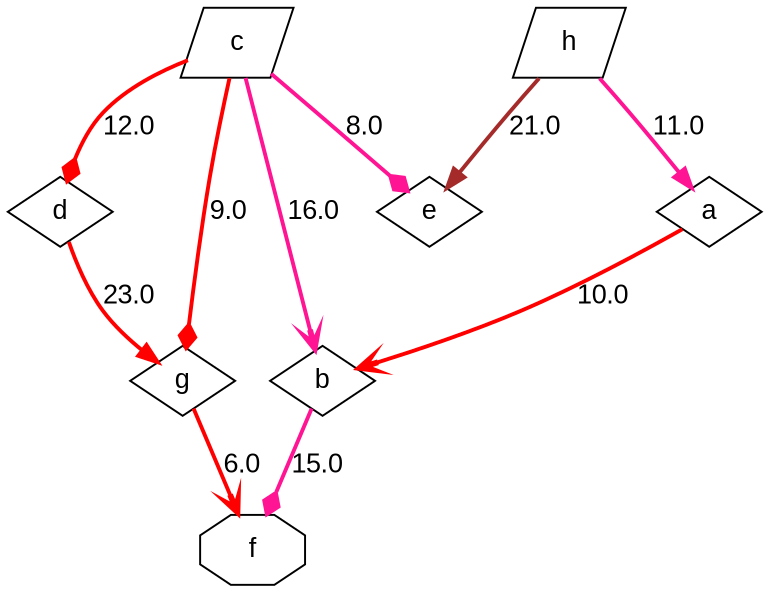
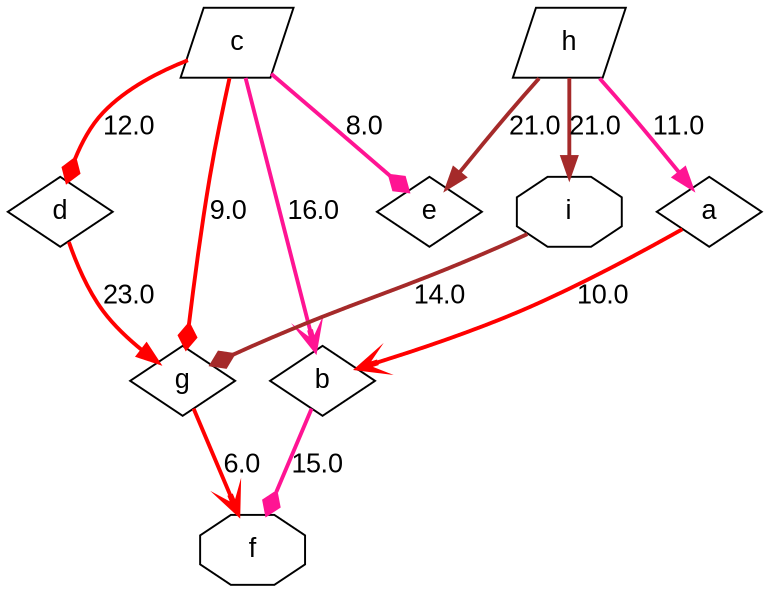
none -> (569, 212)
